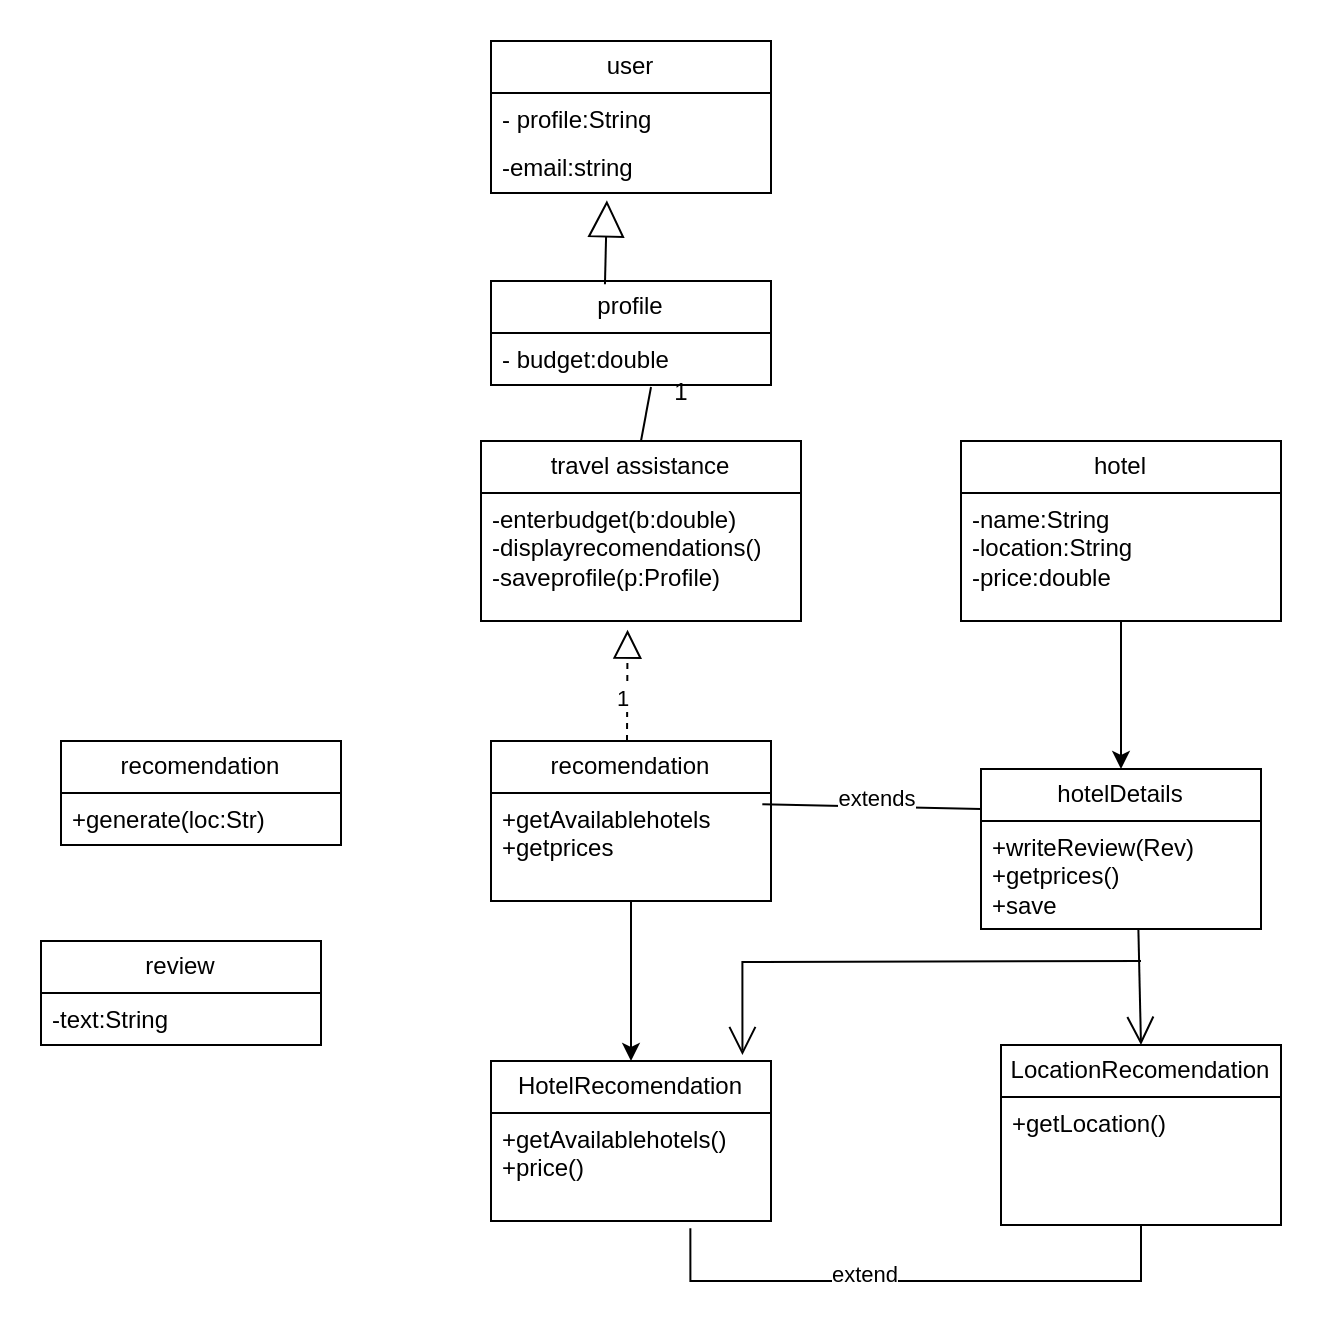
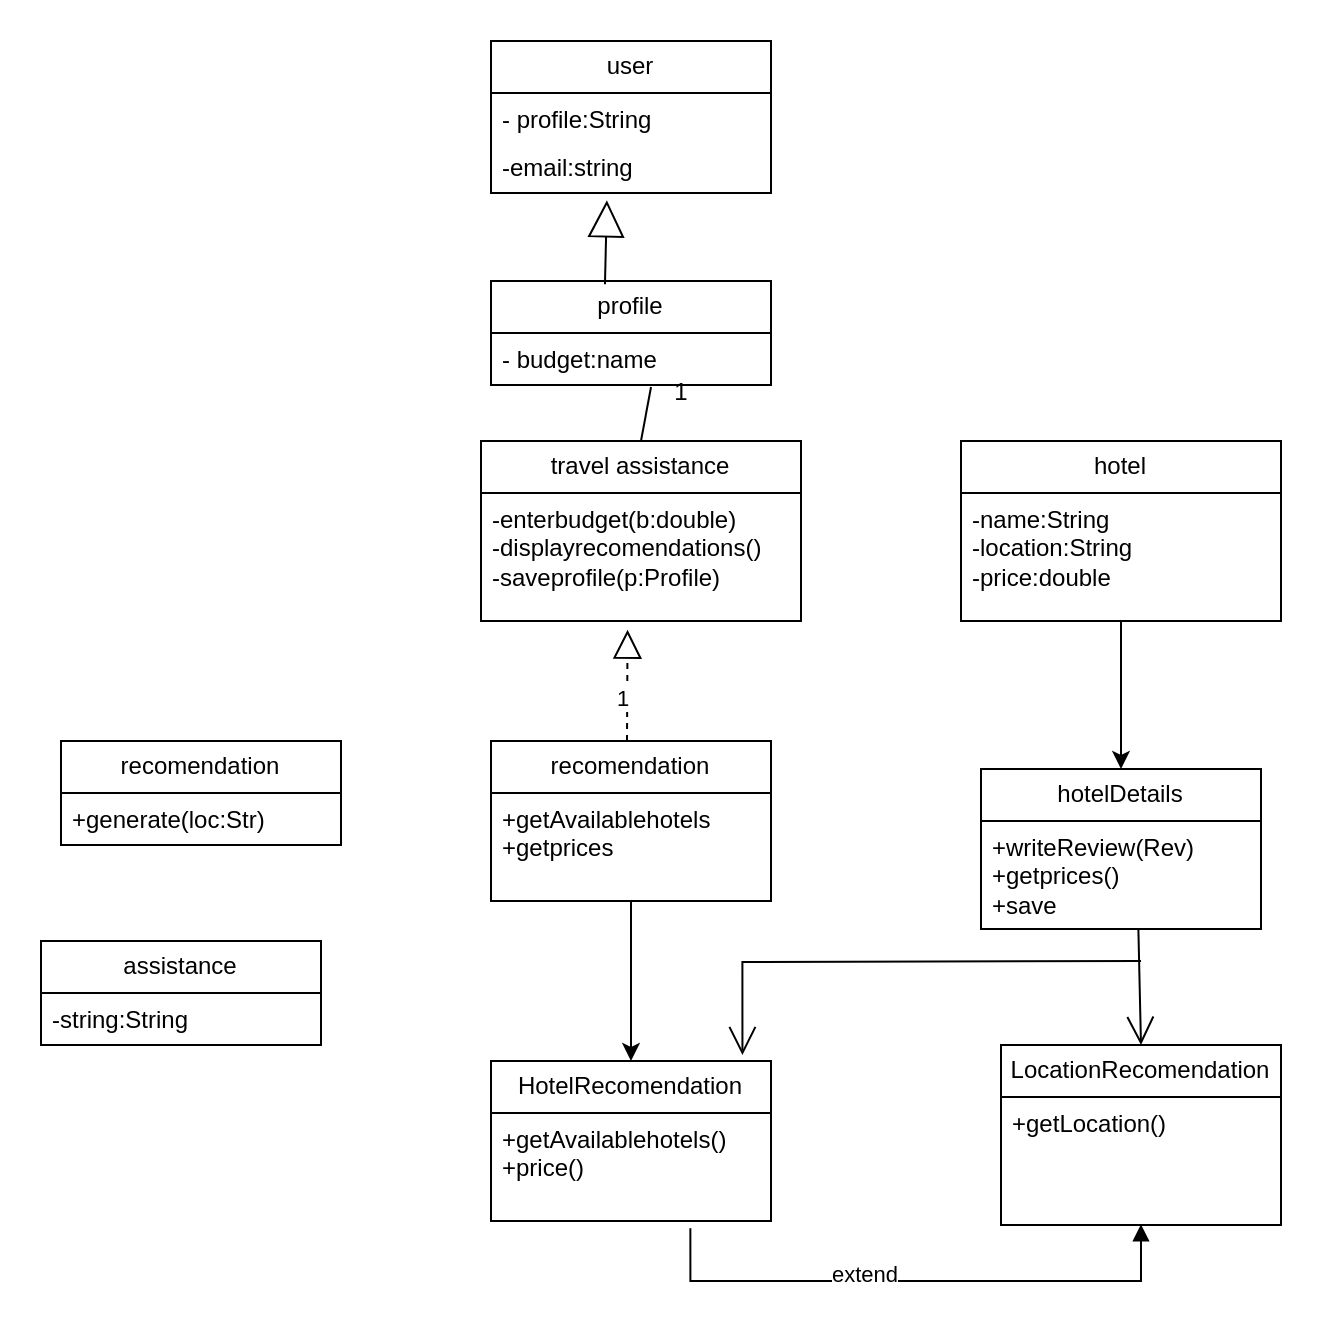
(594, 361) -> (584, 361)
(870, 807) -> none
(181, 967) -> (181, 967)
(127, 1021) -> (138, 1021)
(1141, 1234) -> (1141, 1242)
